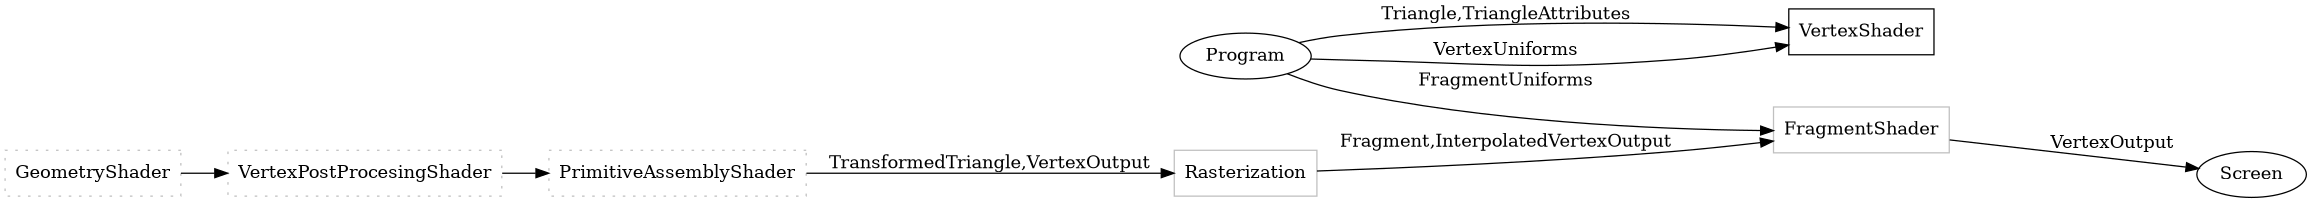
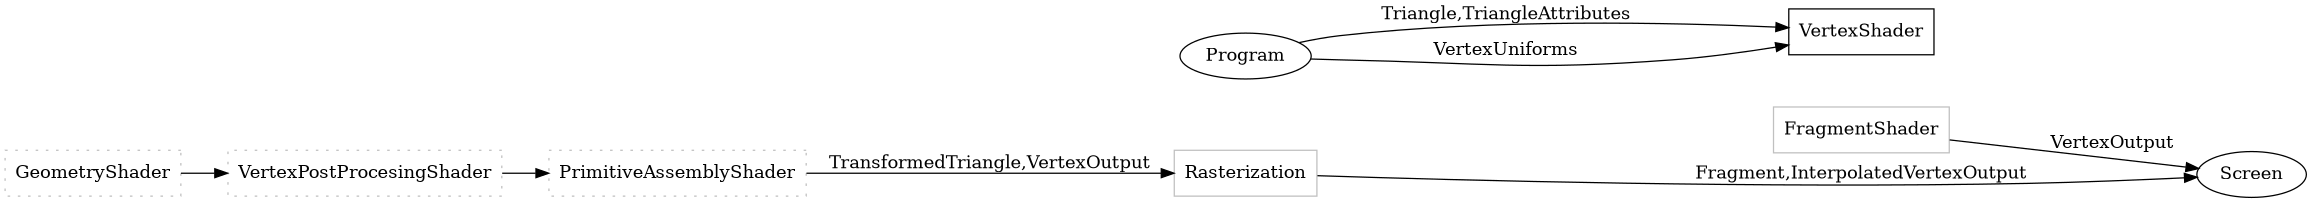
(1522, 118) -> none
(1539, 161) -> (1751, 185)
